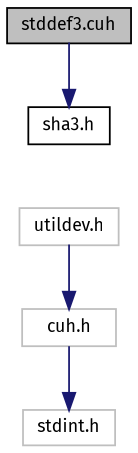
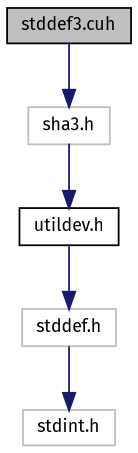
(69, 126) -> (69, 126)
none -> (69, 167)
(69, 227) -> (69, 227)
(69, 328) -> (69, 328)
